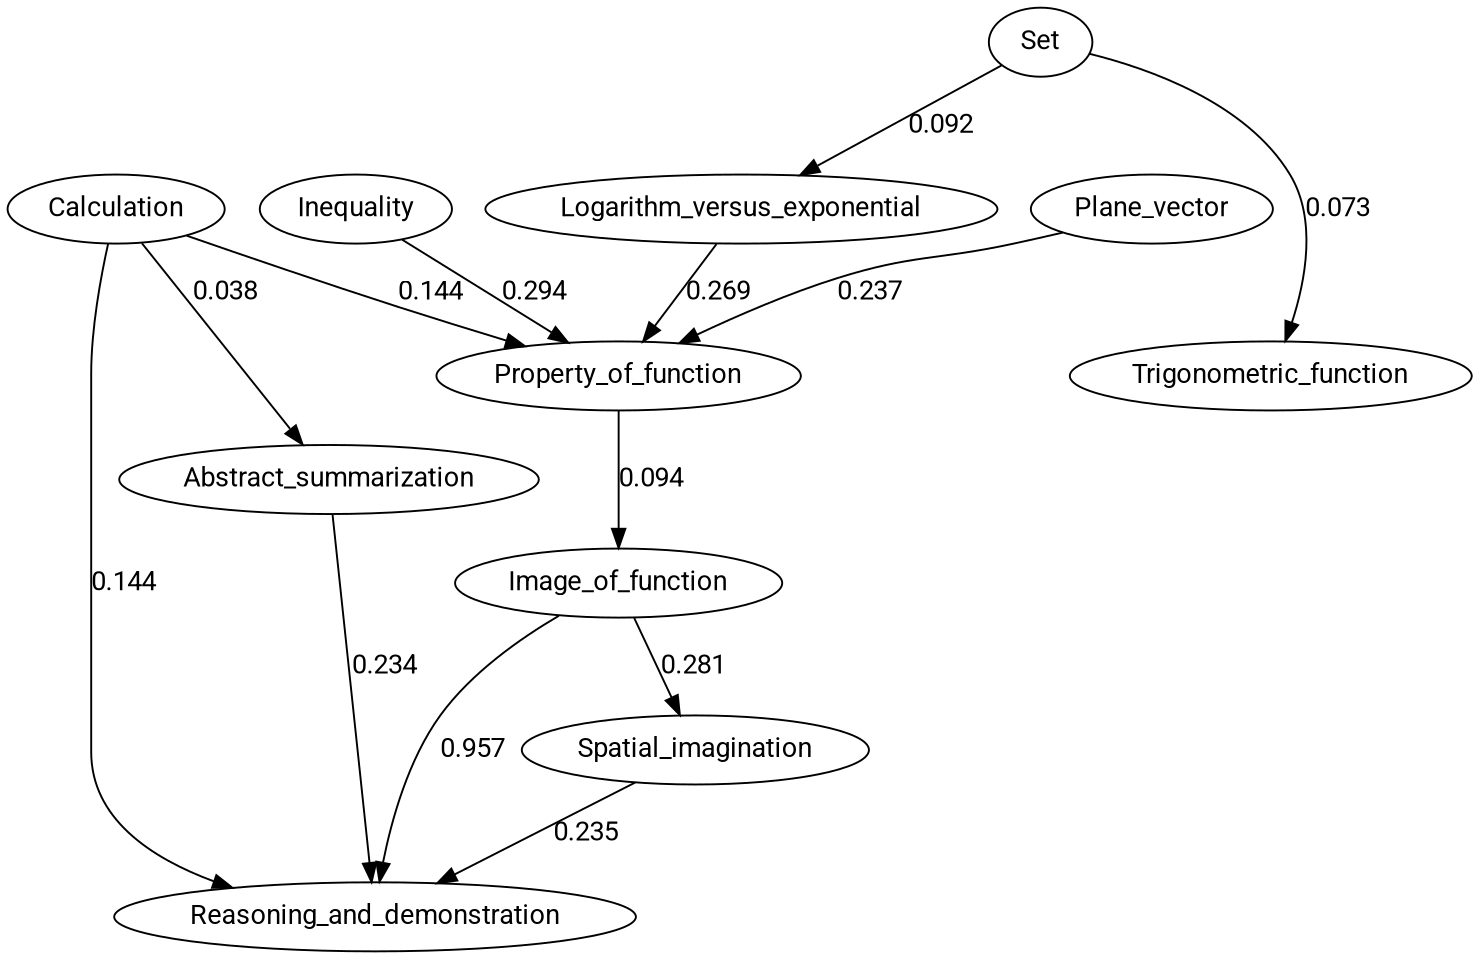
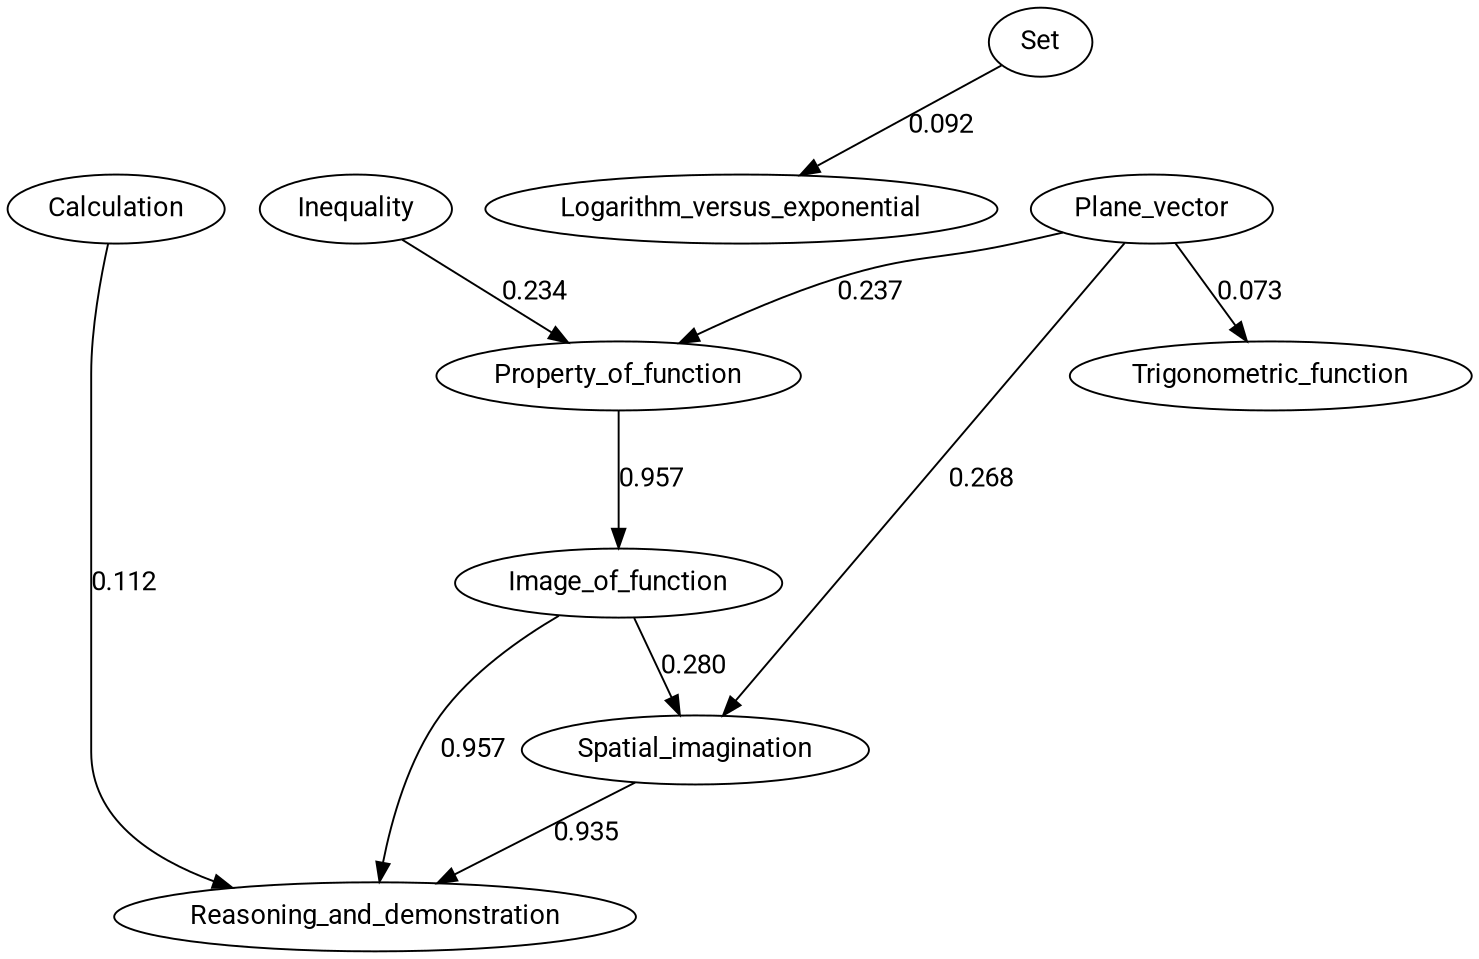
(1263, 141) -> (1205, 284)
(686, 285) -> none
(346, 290) -> none
(534, 293) -> (534, 293)
none -> (930, 472)
(329, 480) -> none
(651, 480) -> (651, 480)
(124, 583) -> (124, 583)
(693, 667) -> (693, 667)
(586, 833) -> (586, 833)
